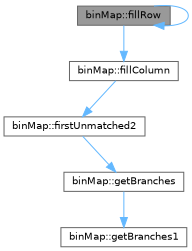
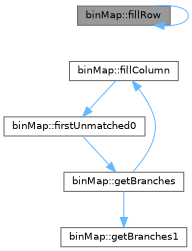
(124, 38) -> (155, 132)
(75, 126) -> (75, 126)
